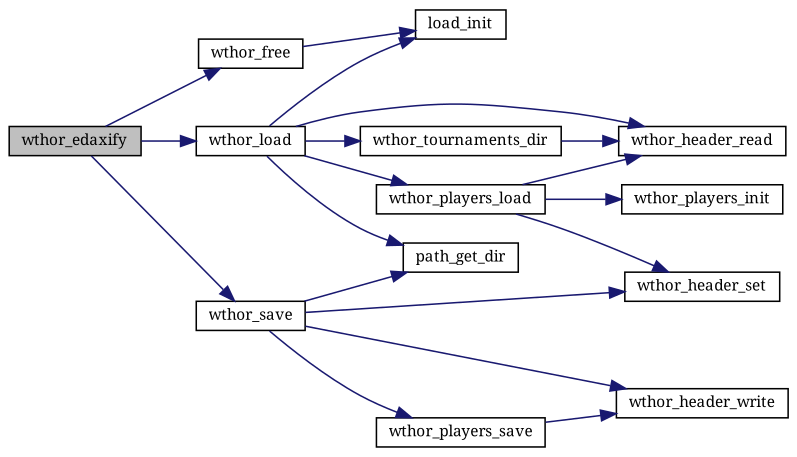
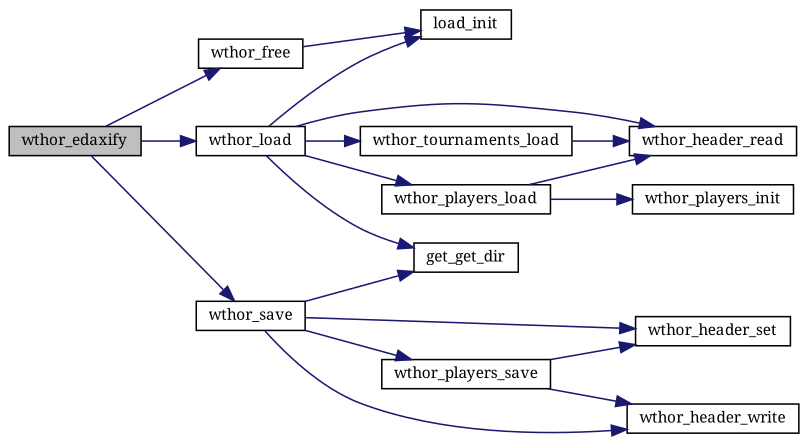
(461, 141) -> (466, 141)
(586, 238) -> (585, 353)
(461, 258) -> (466, 258)
